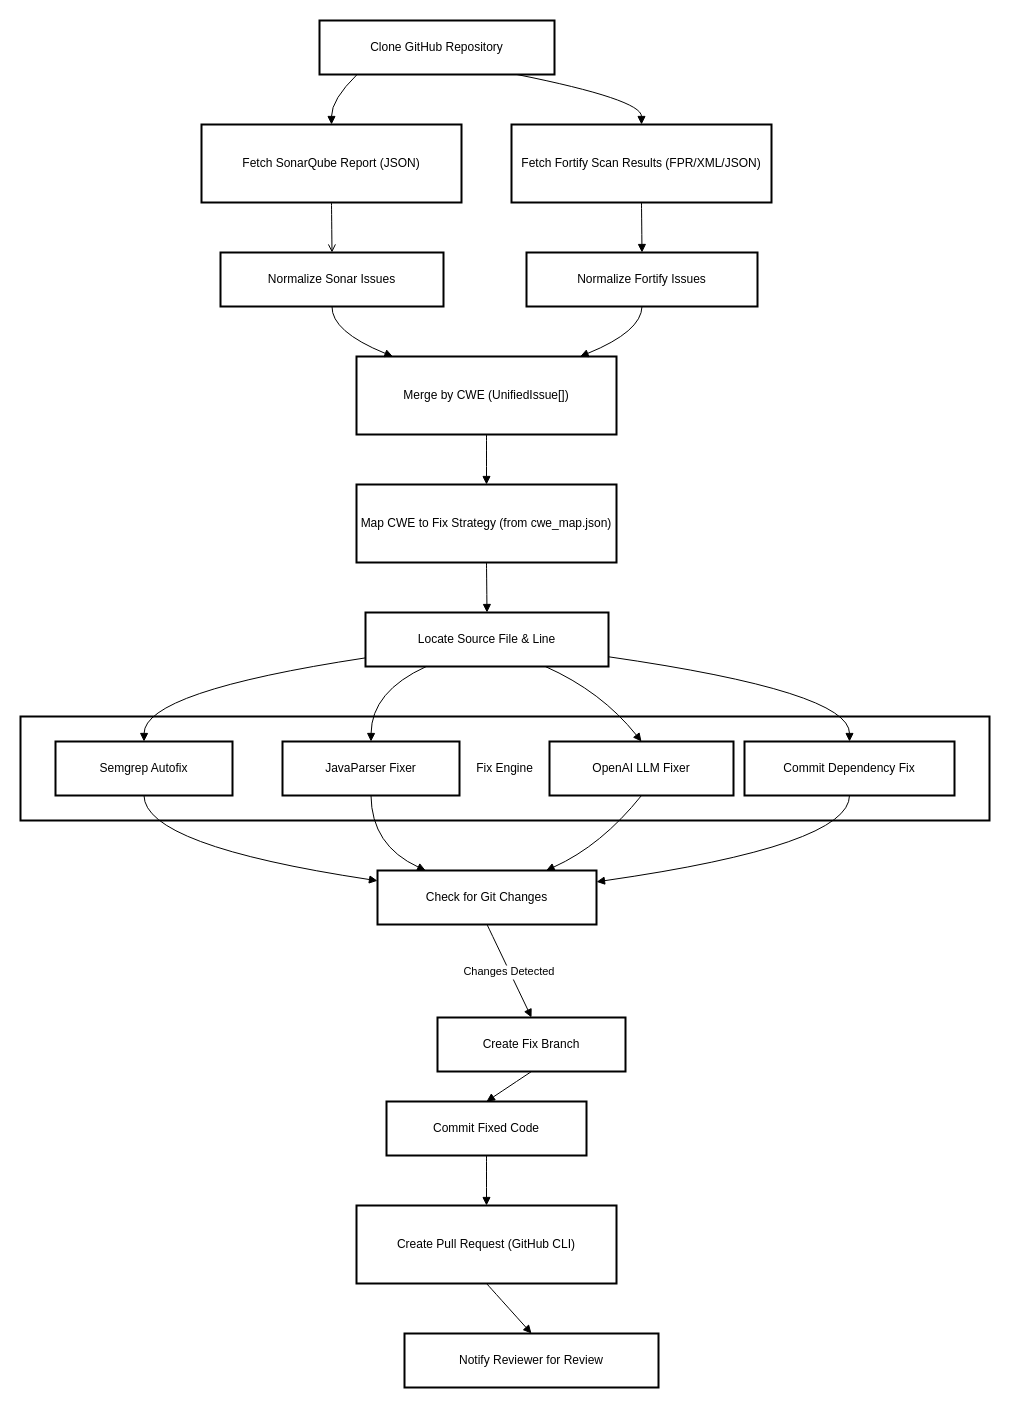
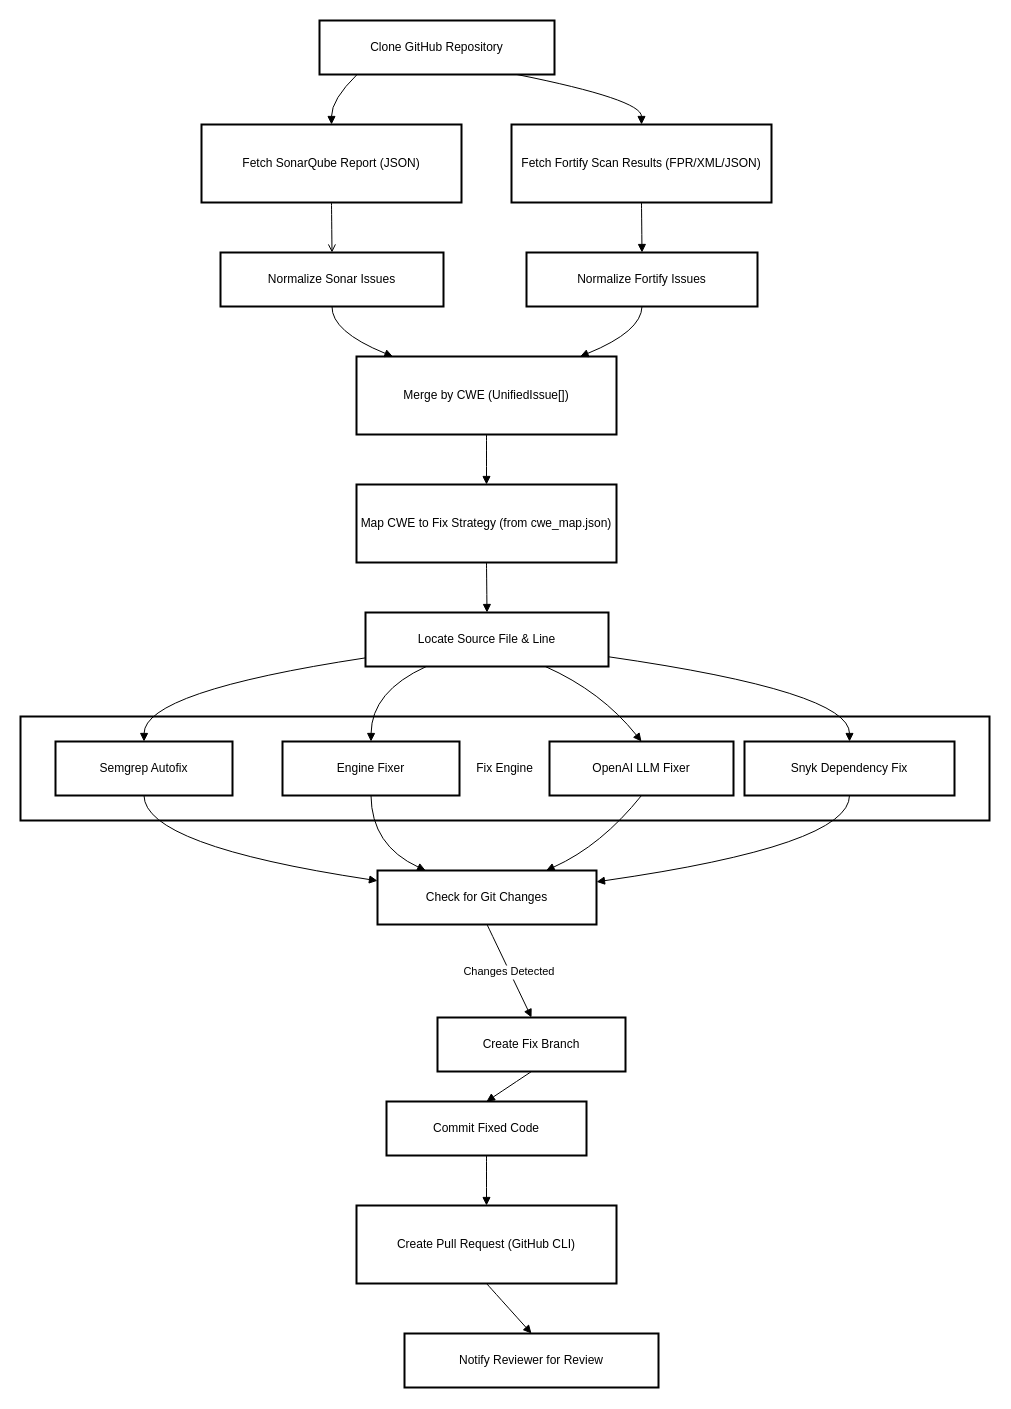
(371, 769) -> (371, 769)
(850, 769) -> (850, 769)
